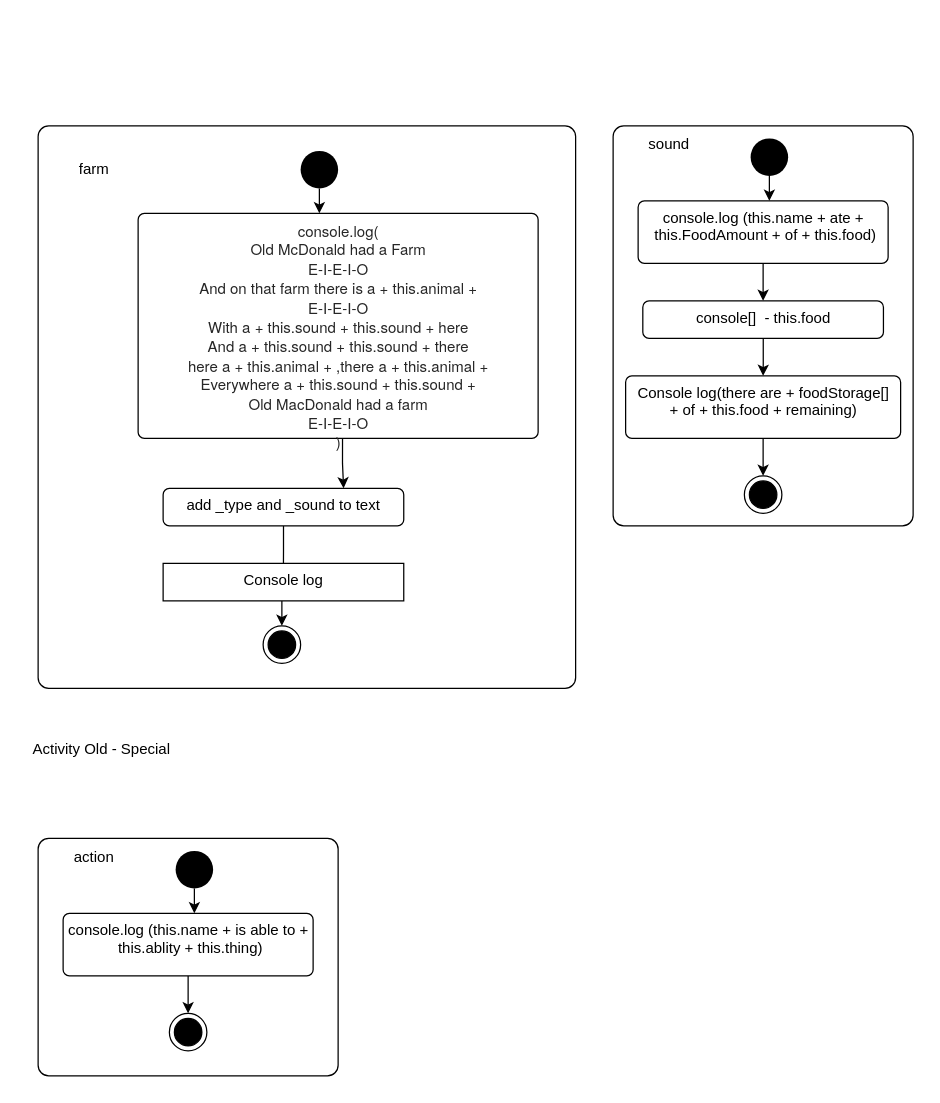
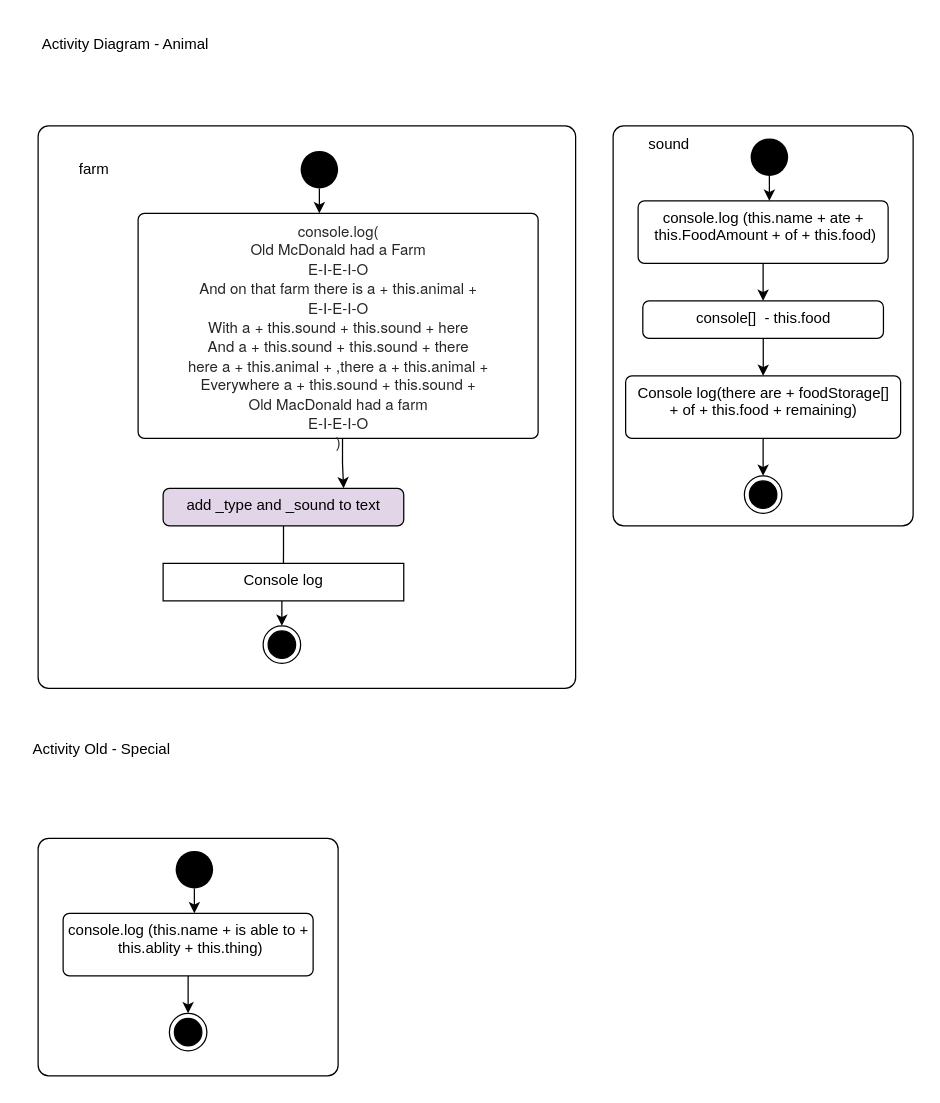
none -> (126, 44)
(283, 507) -> (283, 507)
(94, 857) -> none
